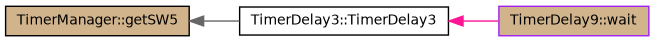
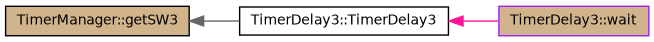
(97, 21) -> (97, 21)
(574, 21) -> (574, 21)
